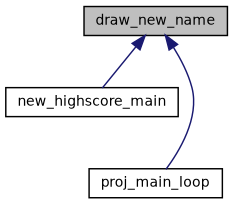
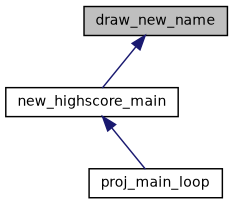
(193, 109) -> (129, 149)
